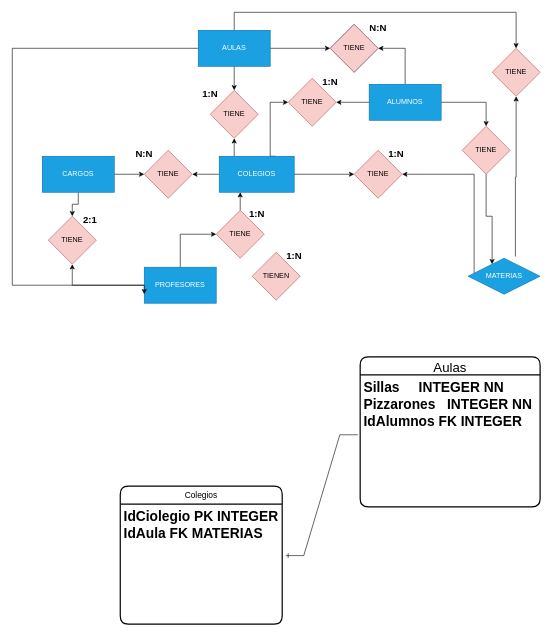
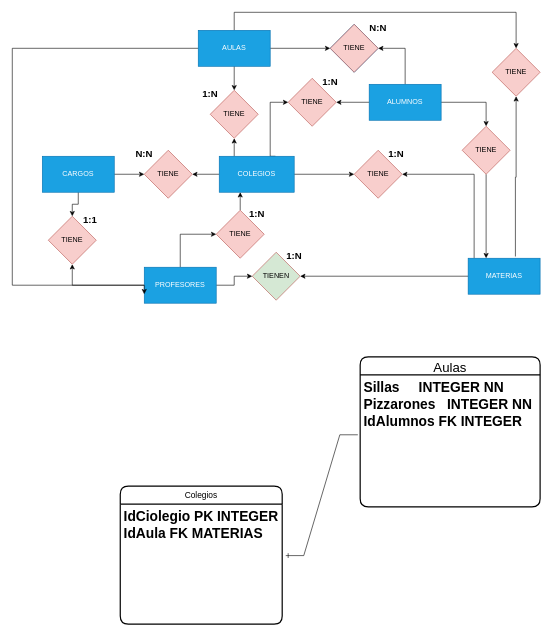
(90, 219) -> (90, 219)
none -> (234, 276)
(276, 276) -> (276, 276)
none -> (467, 276)
(504, 276) -> (504, 276)
